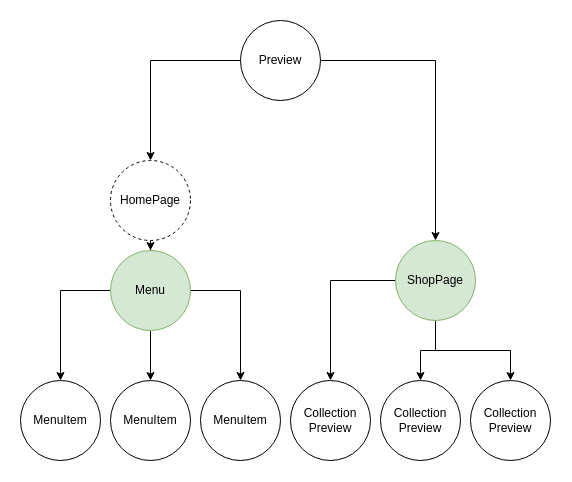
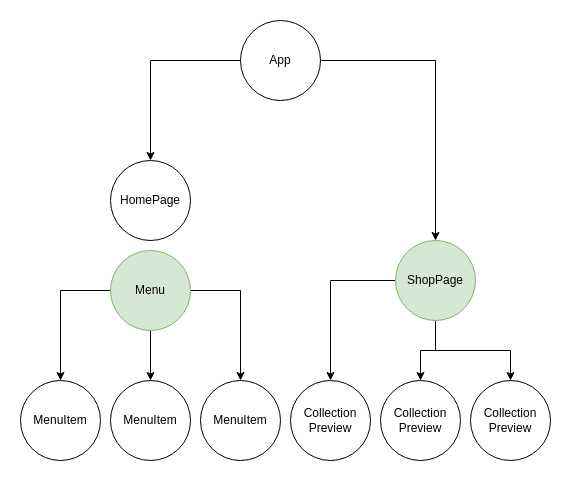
(281, 61) -> (281, 61)
(151, 201) -> (151, 201)
(151, 245) -> none
